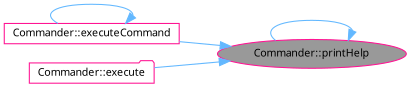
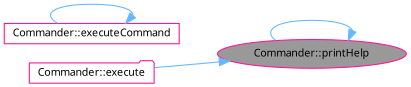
(200, 44) -> none
